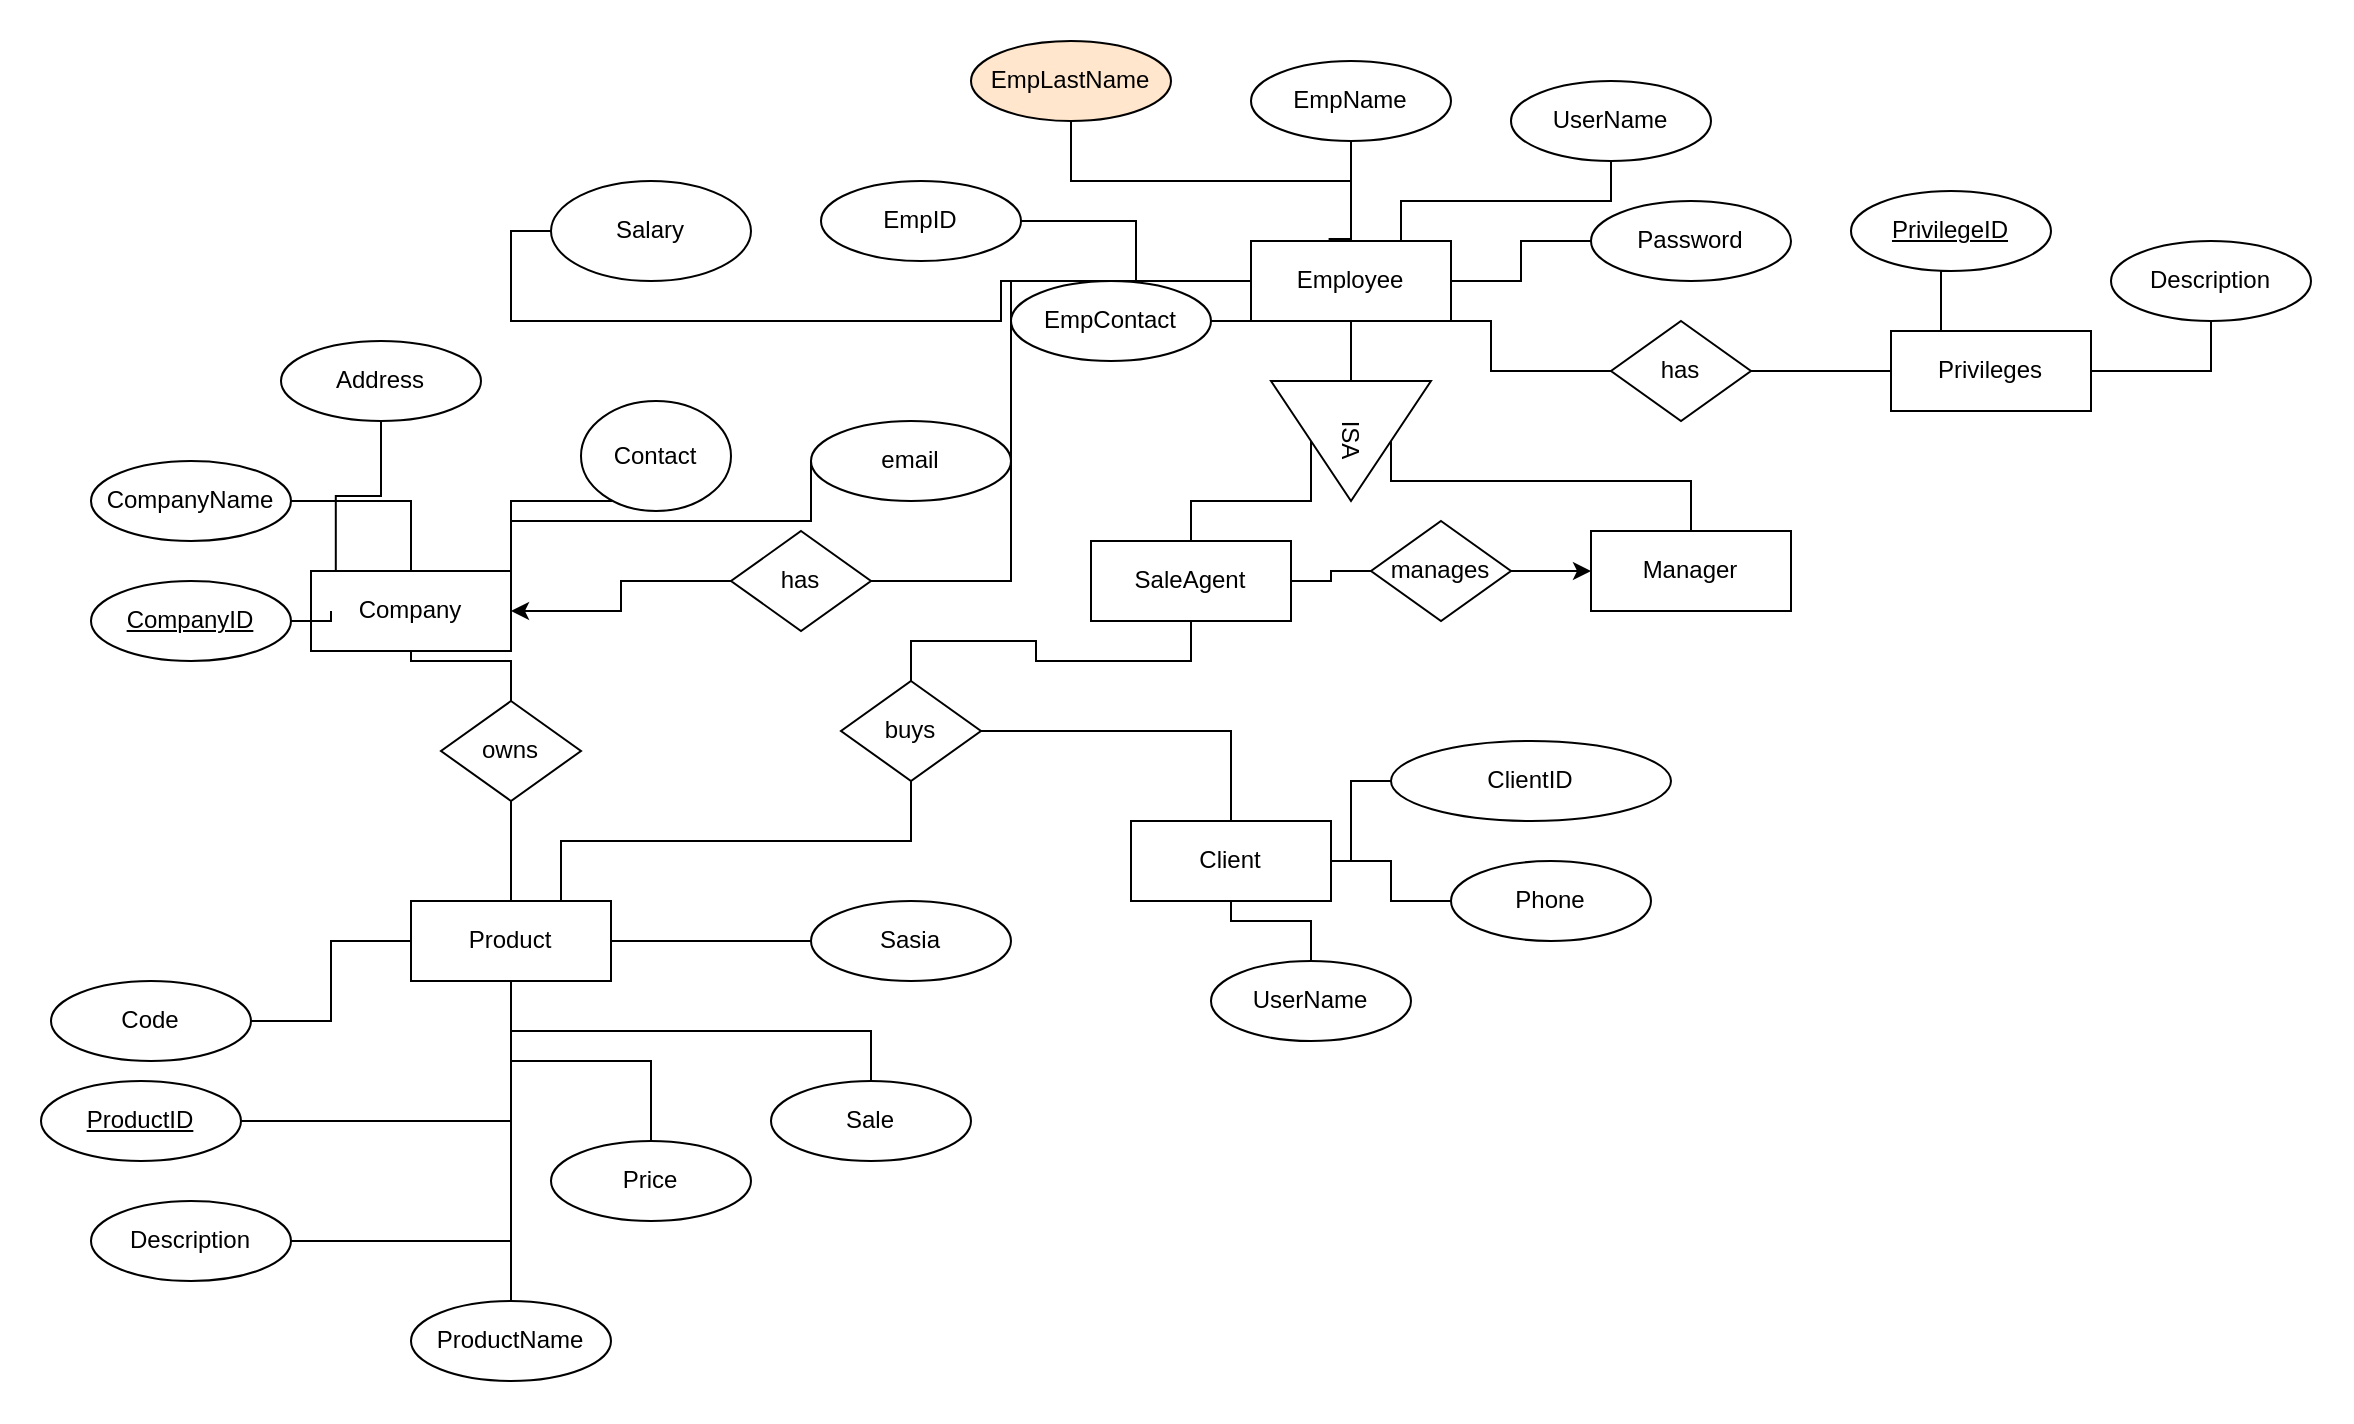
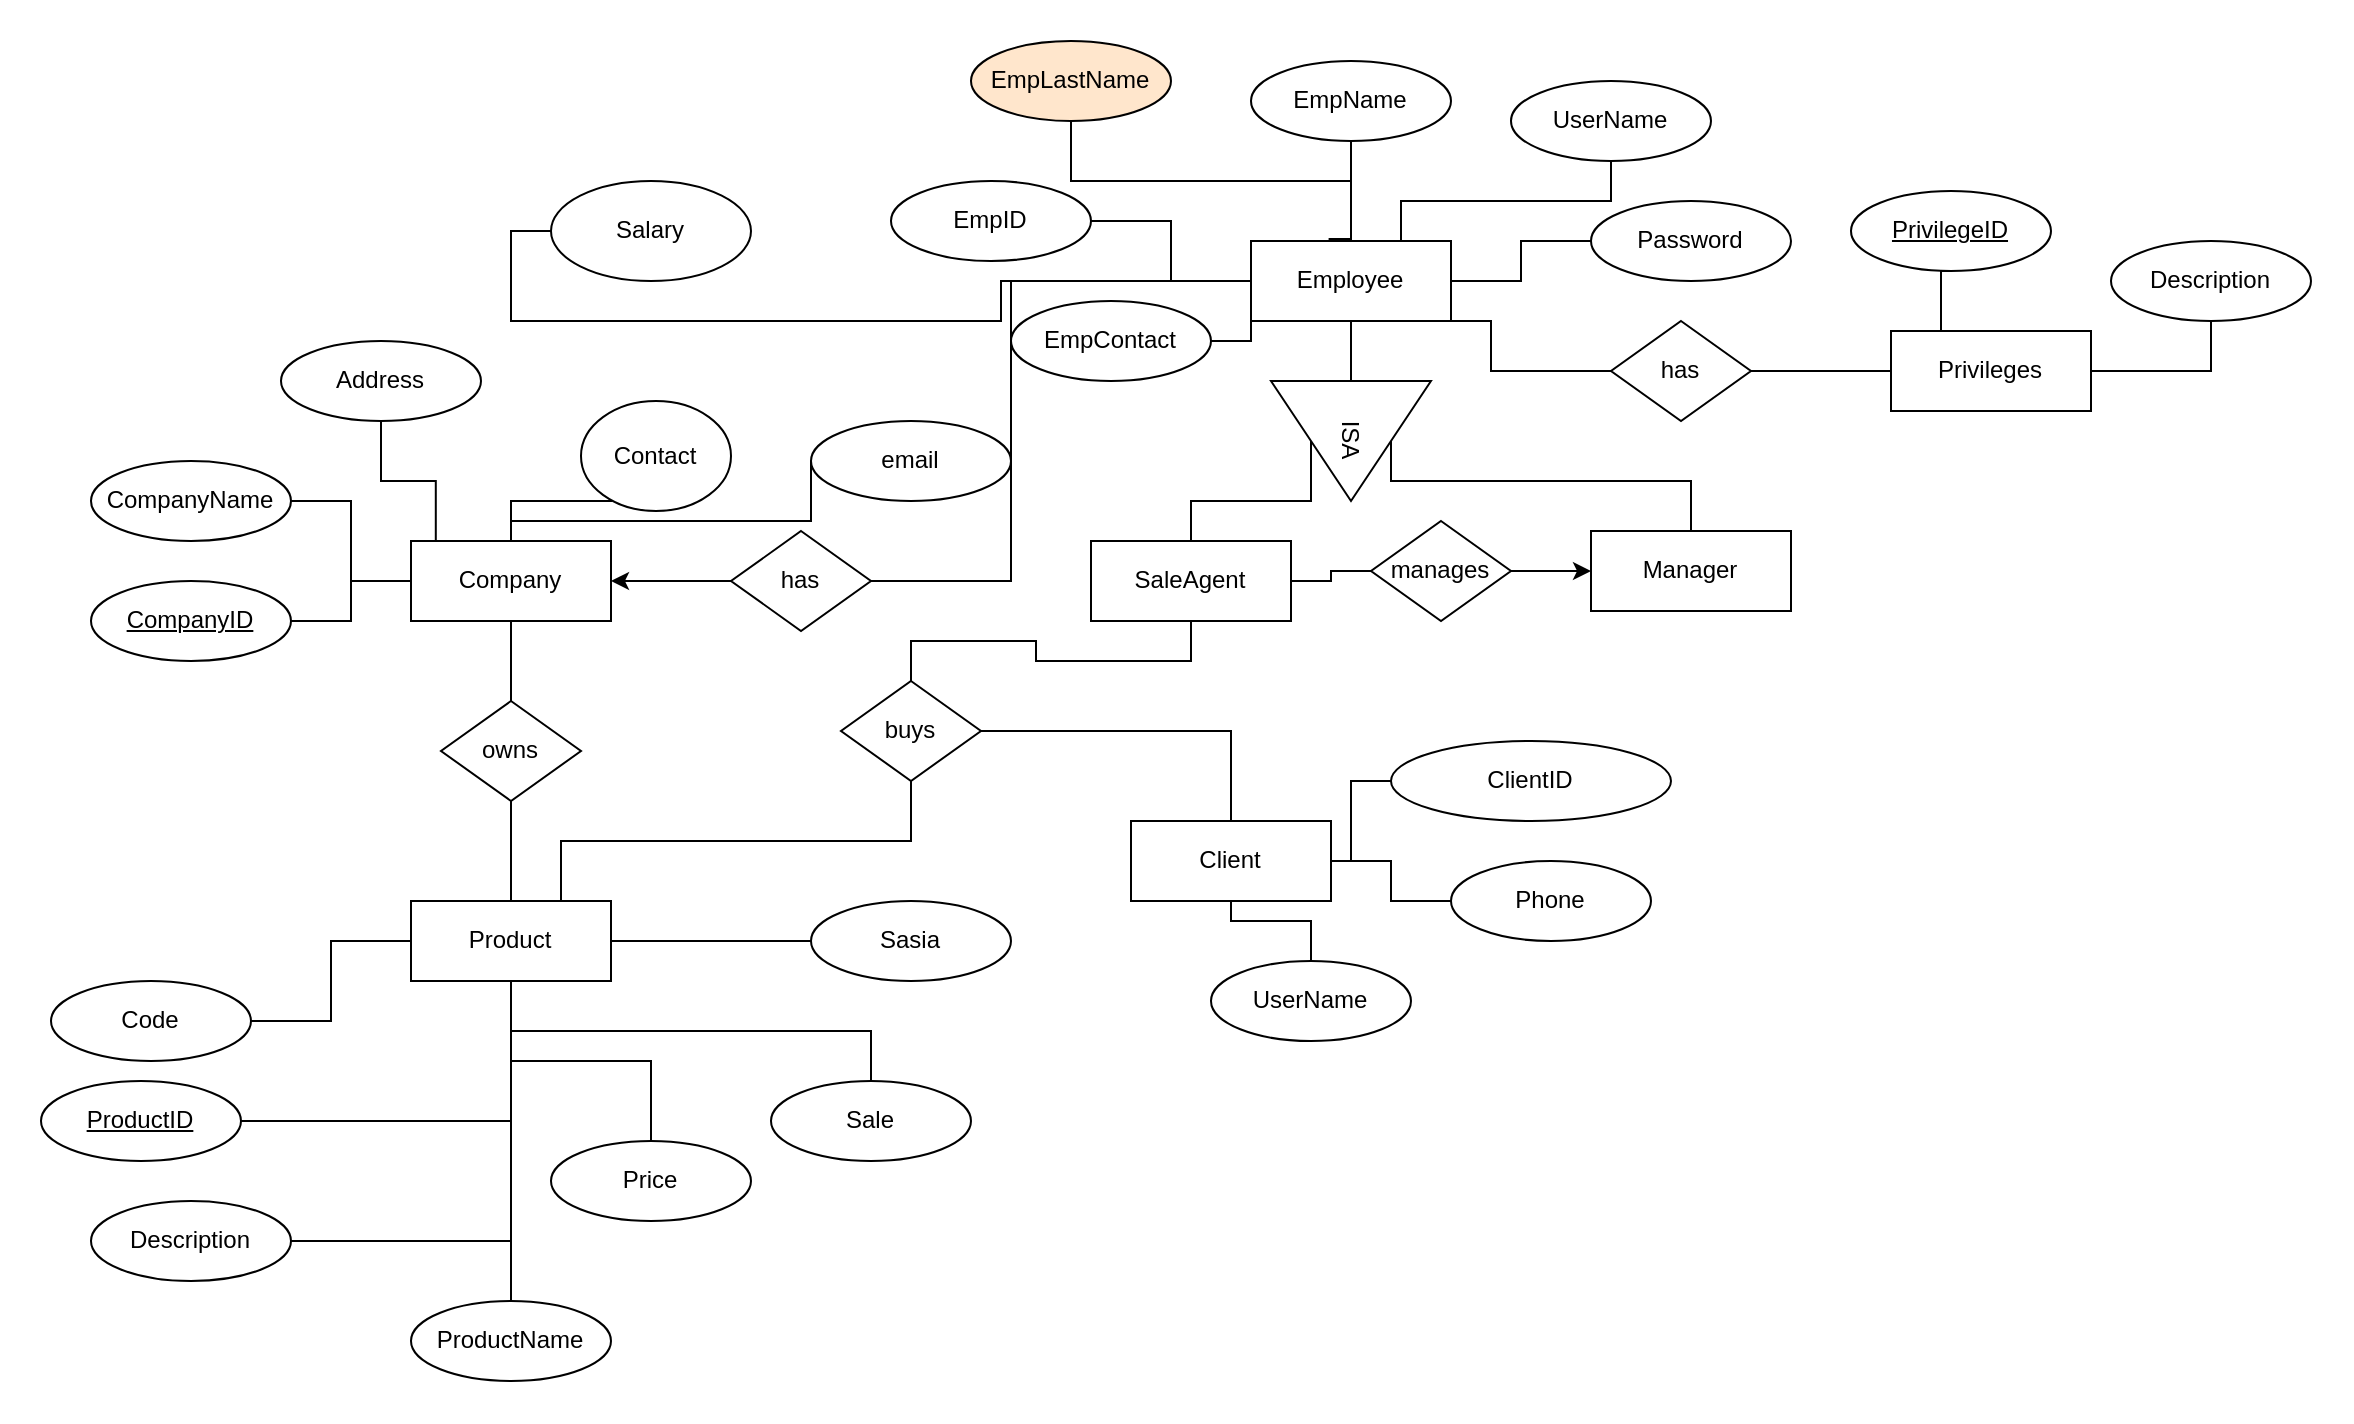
(921, 221) -> (991, 221)
(1111, 321) -> (1111, 341)
(411, 611) -> (511, 581)
